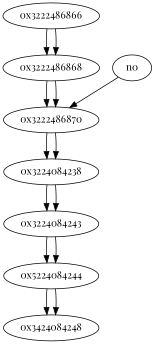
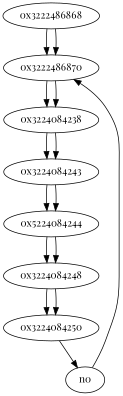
(51, 16) -> none
none -> (51, 328)
(51, 328) -> (51, 276)
